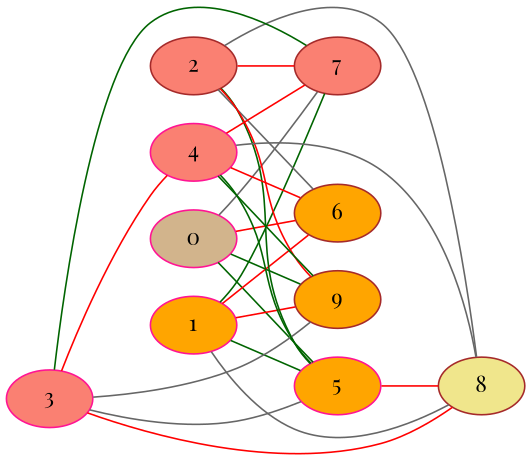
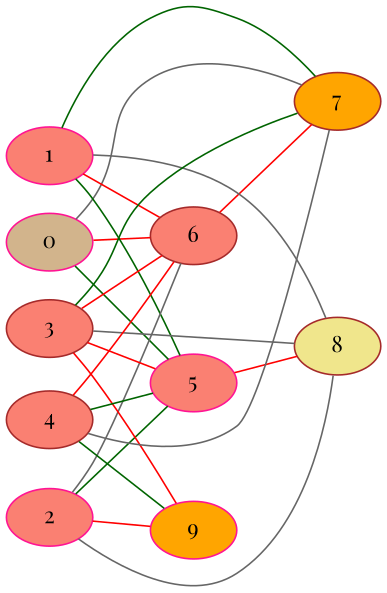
(194, 66) -> (50, 517)
(266, 66) -> (266, 168)
(338, 66) -> (338, 101)
(266, 109) -> (261, 377)
(194, 152) -> (50, 420)
(405, 192) -> none
(338, 213) -> (194, 236)
(107, 269) -> (122, 282)
(281, 276) -> none
(338, 300) -> (194, 530)
(254, 314) -> none
(194, 325) -> (50, 156)
(209, 378) -> (128, 426)
(338, 386) -> (194, 383)
(50, 399) -> (50, 329)
(196, 424) -> (121, 356)
(272, 453) -> (194, 337)
